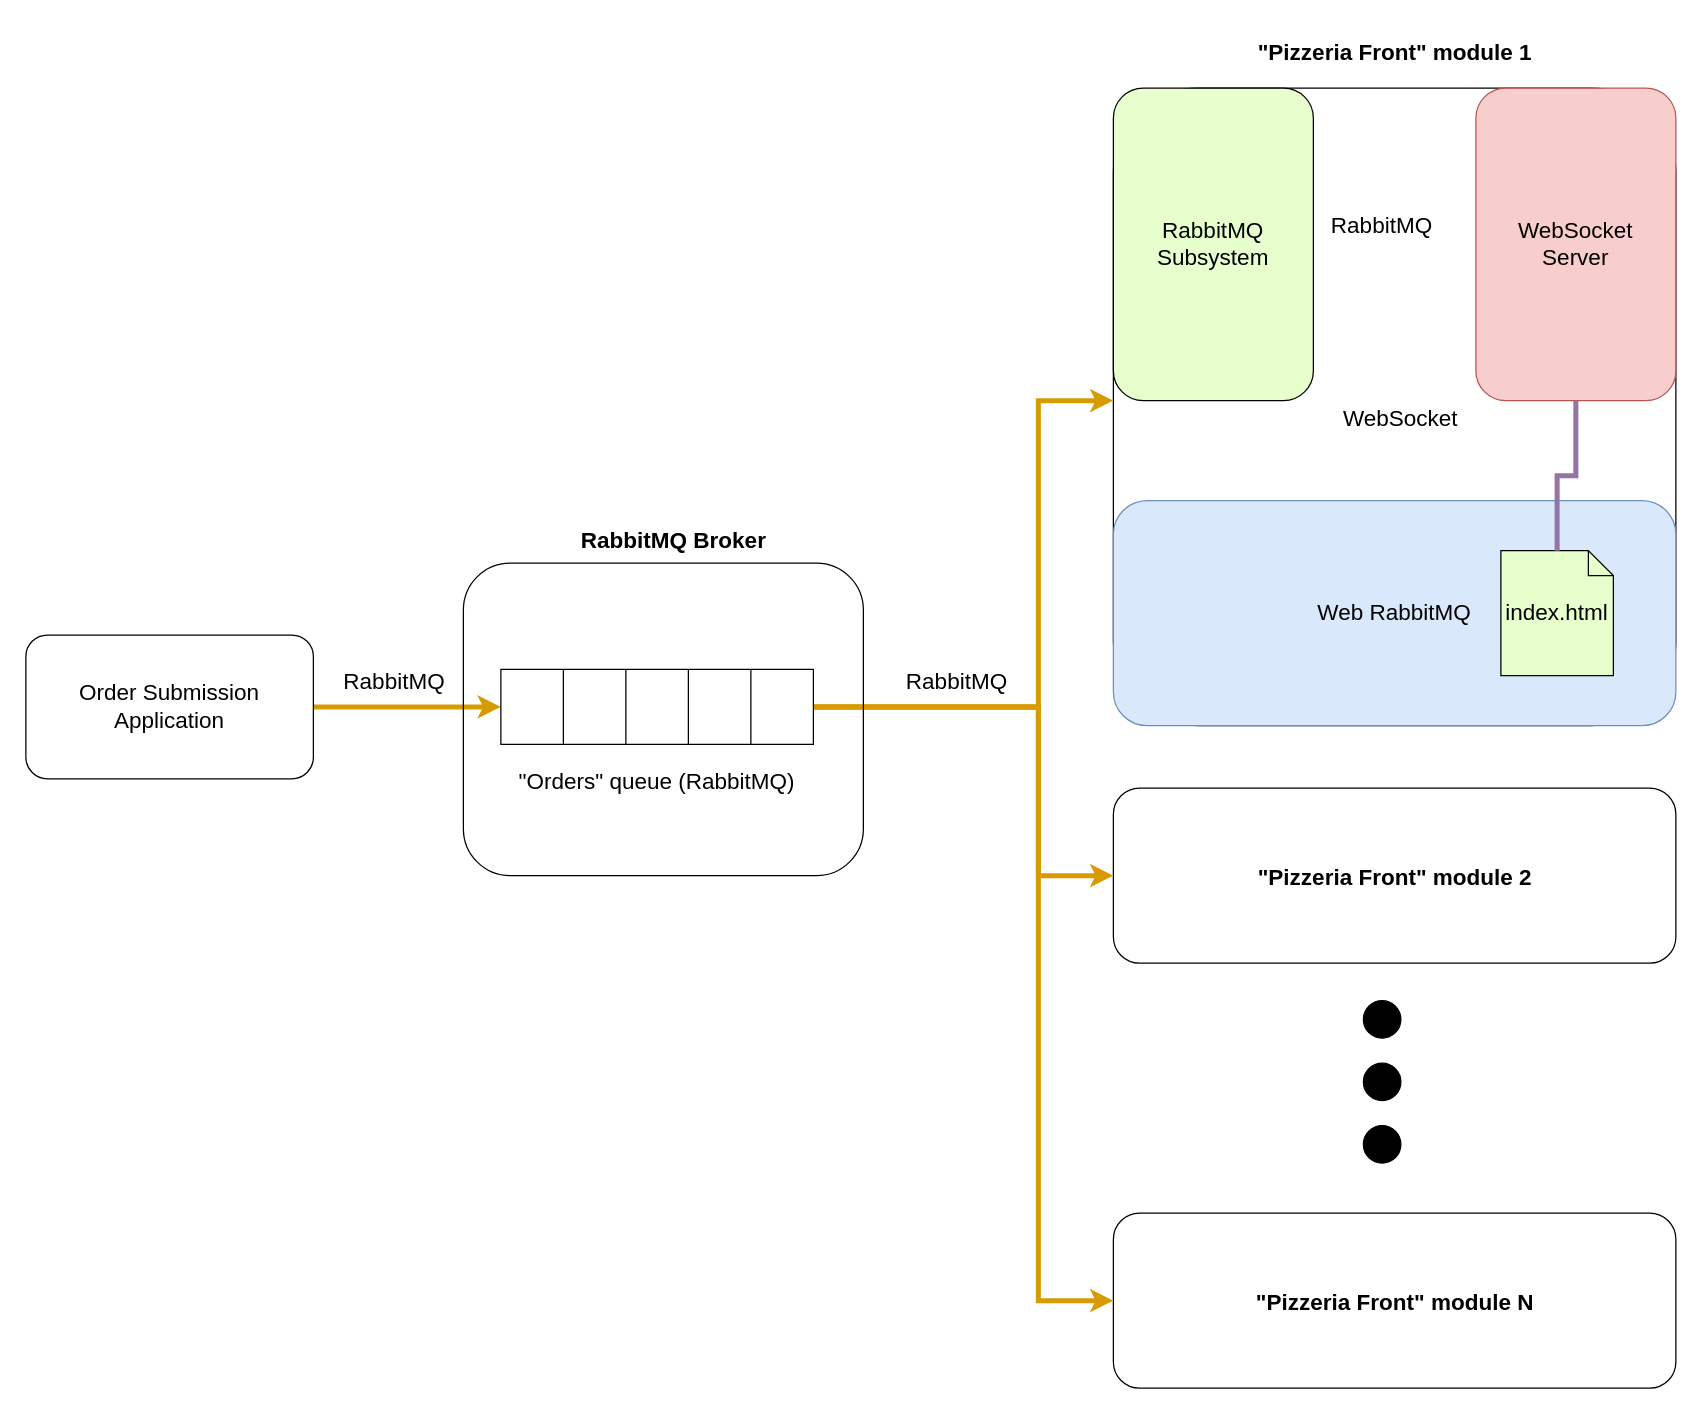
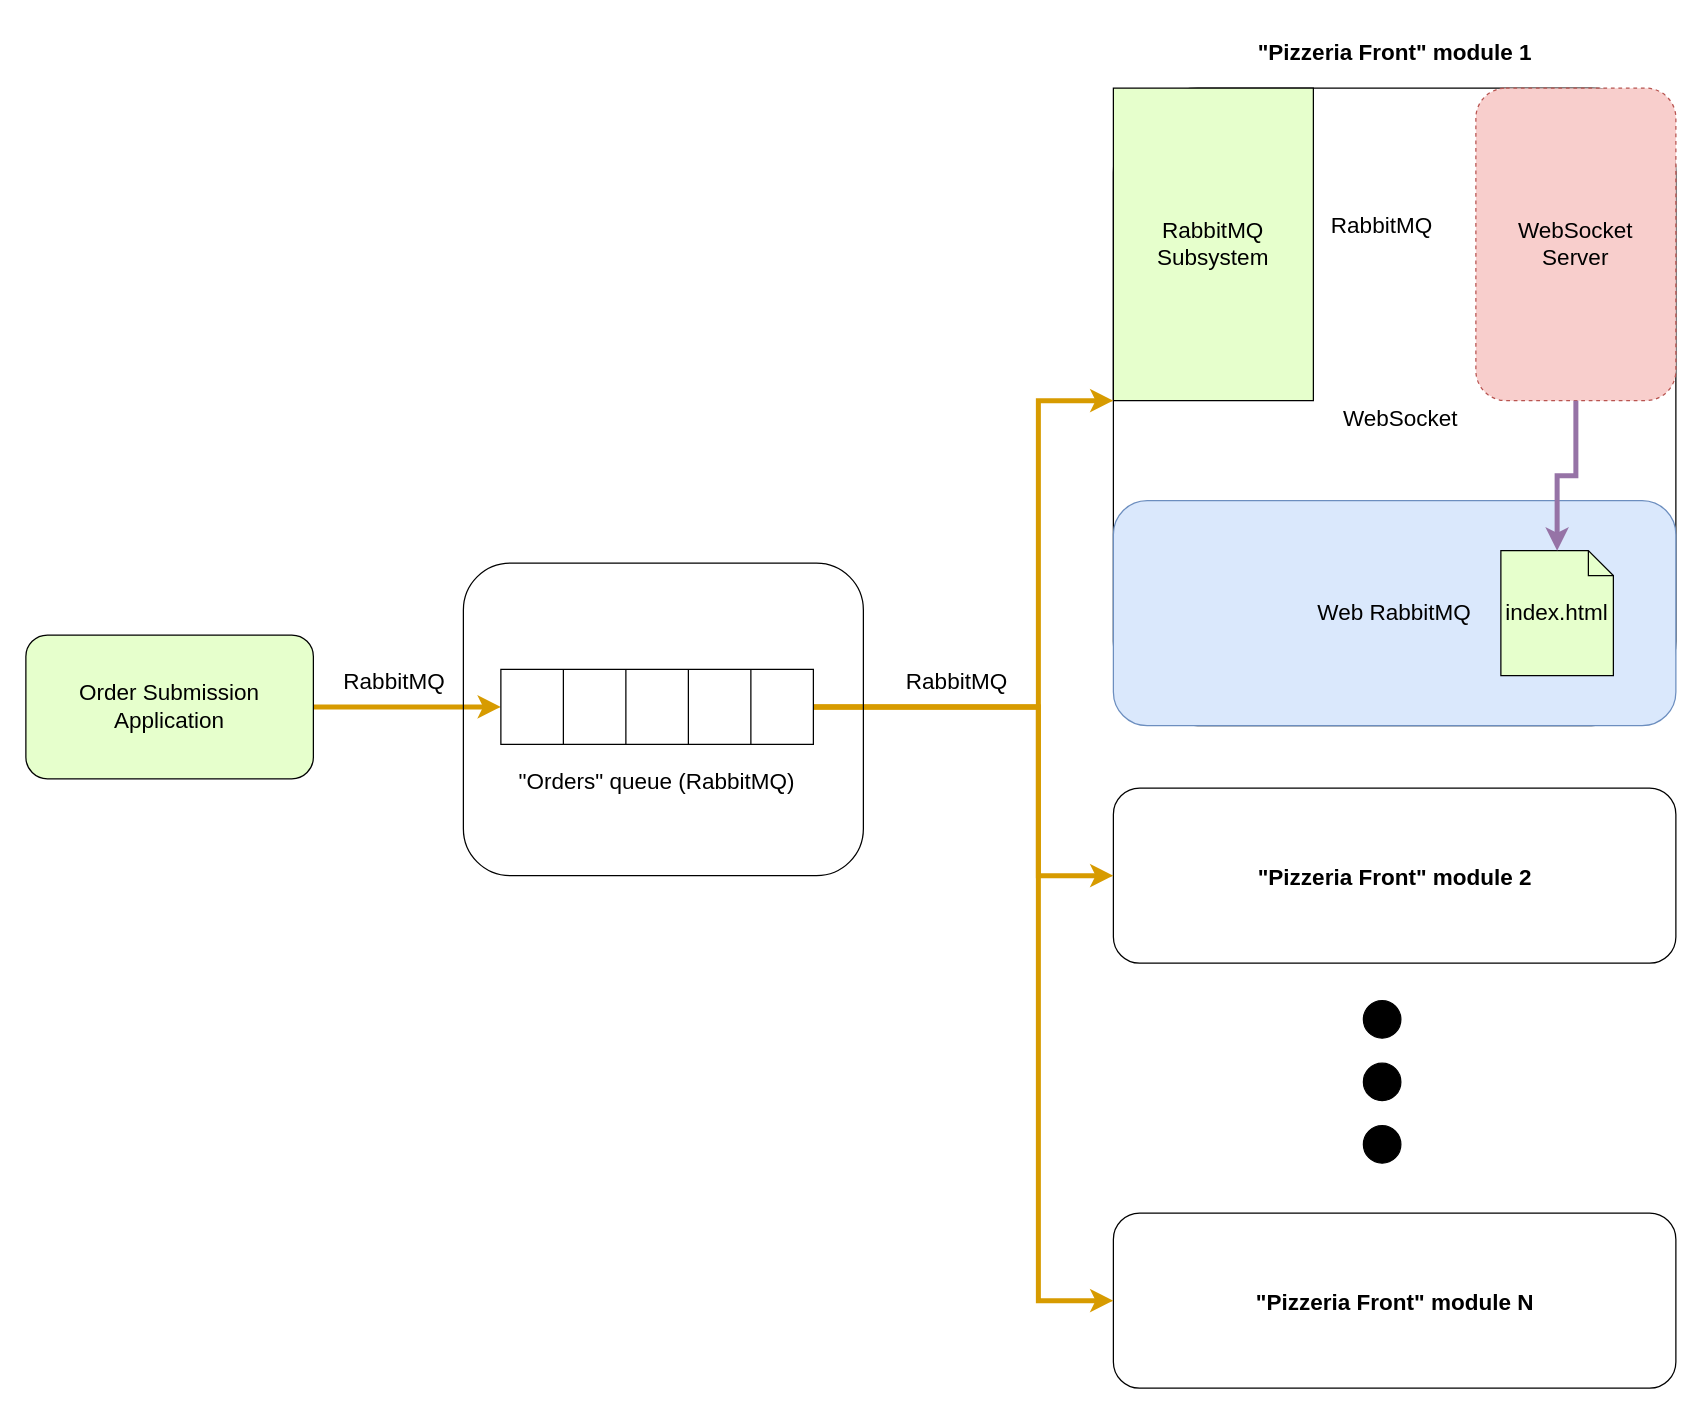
(1213, 244) -> (1213, 244)
(1576, 244) -> (1576, 244)
(673, 538) -> none
(1557, 548) -> (1576, 401)
(169, 707) -> (169, 707)
